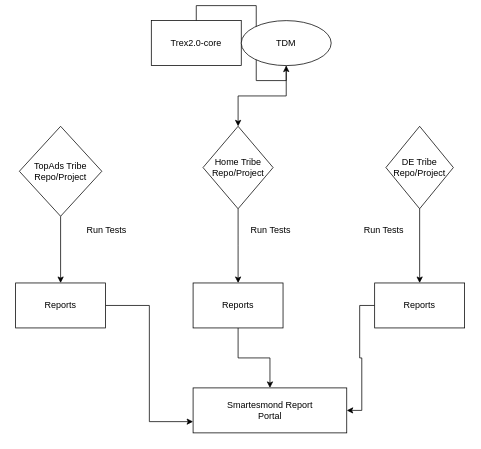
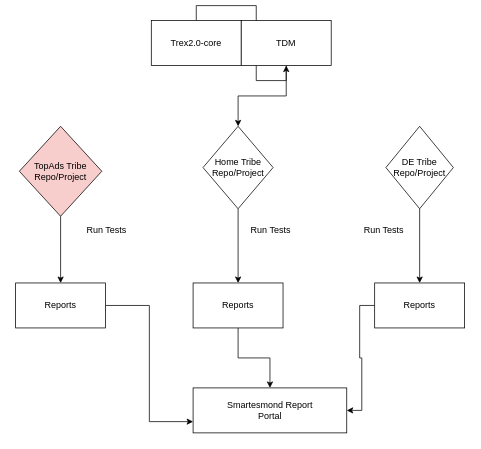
(286, 43) -> (286, 43)
(60, 171) -> (60, 171)
